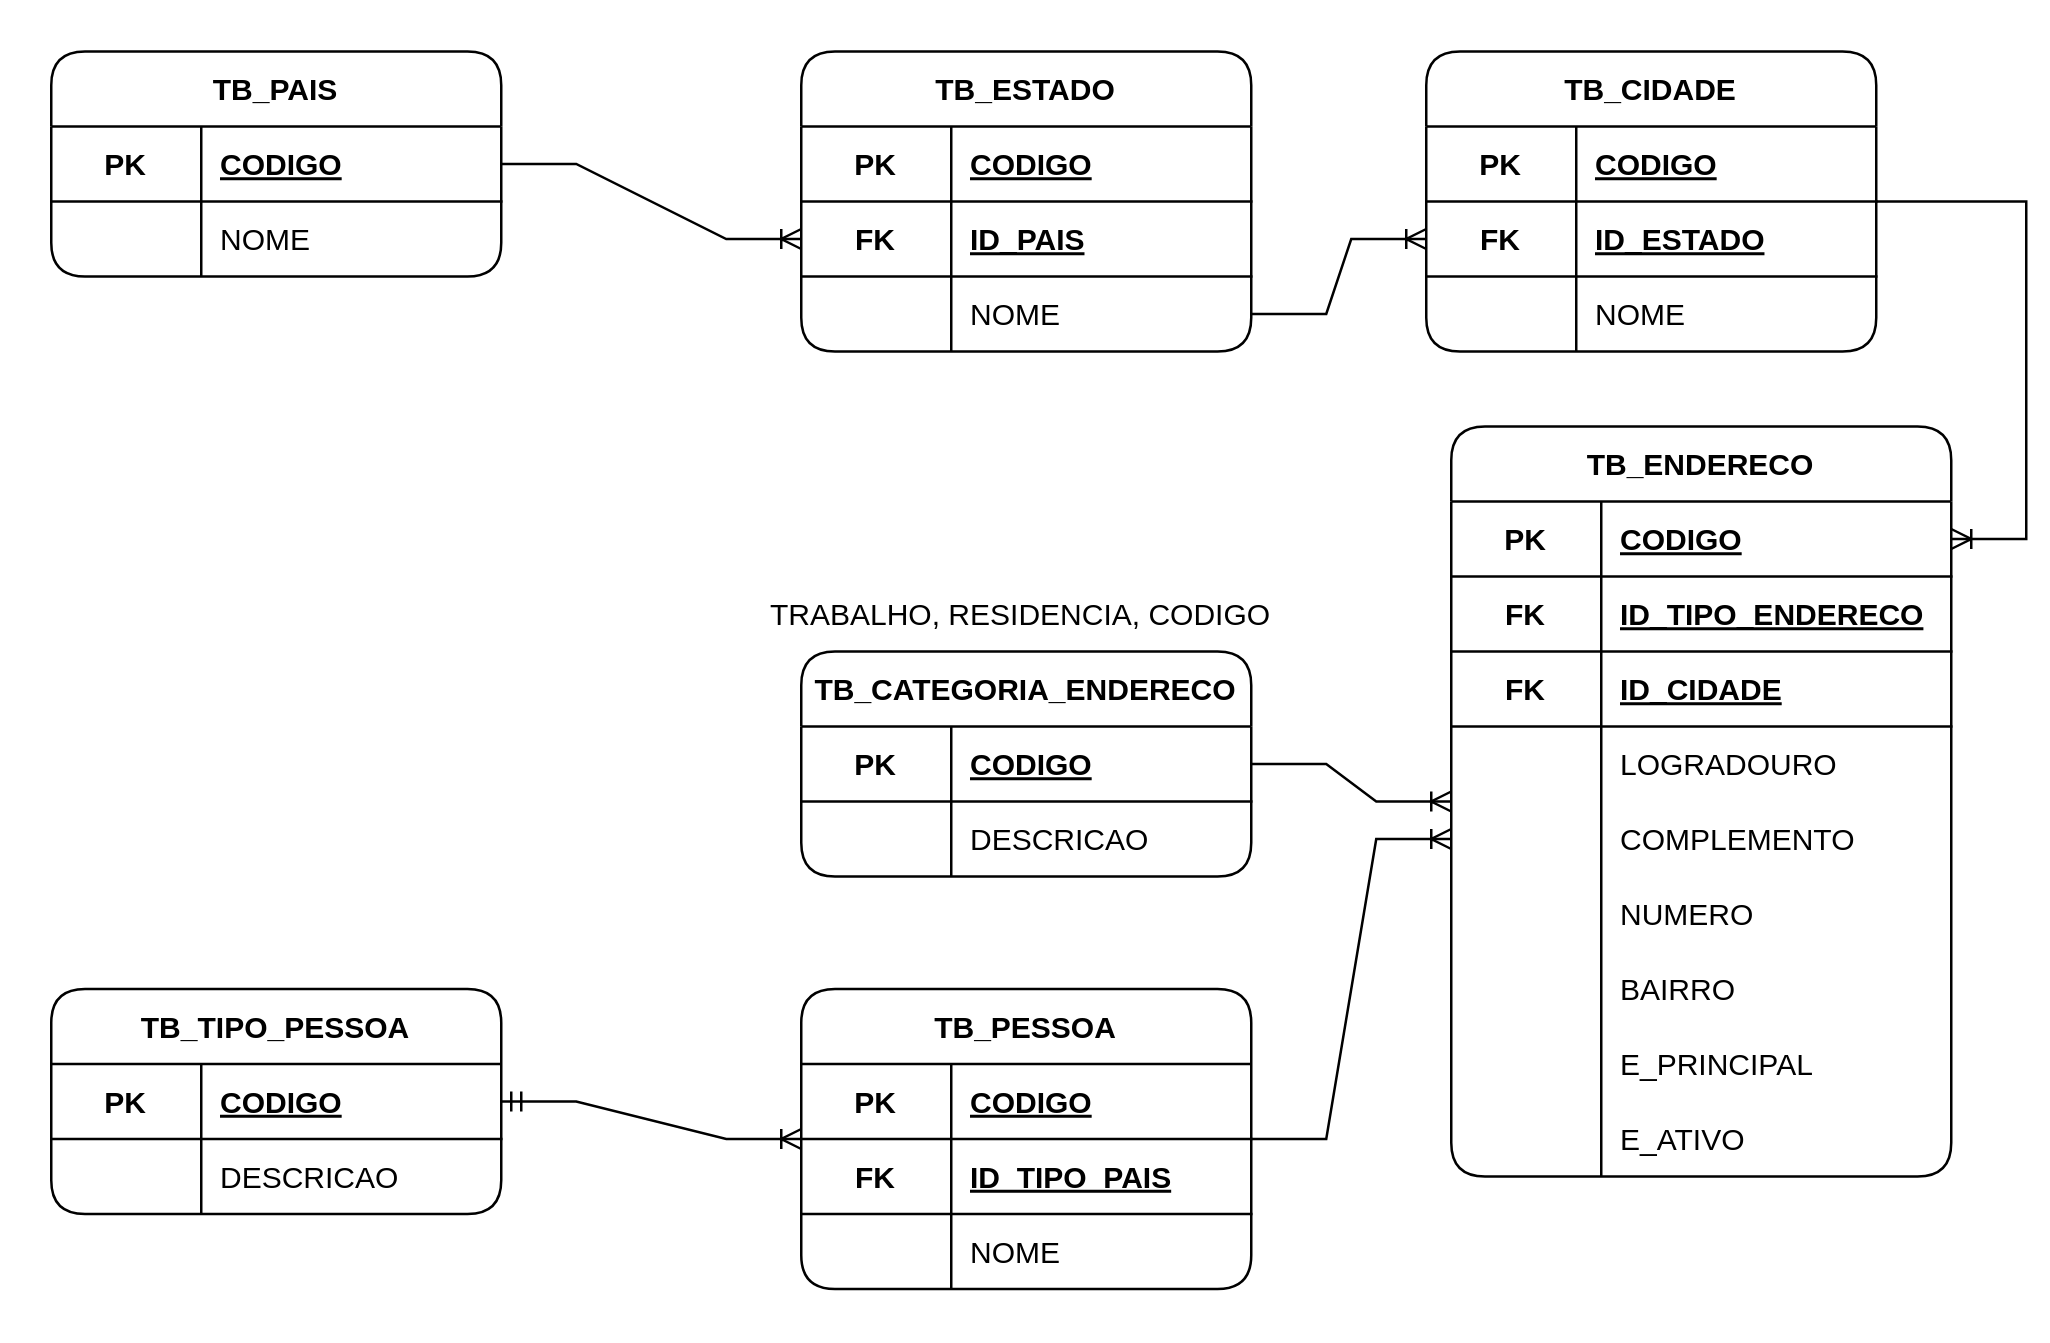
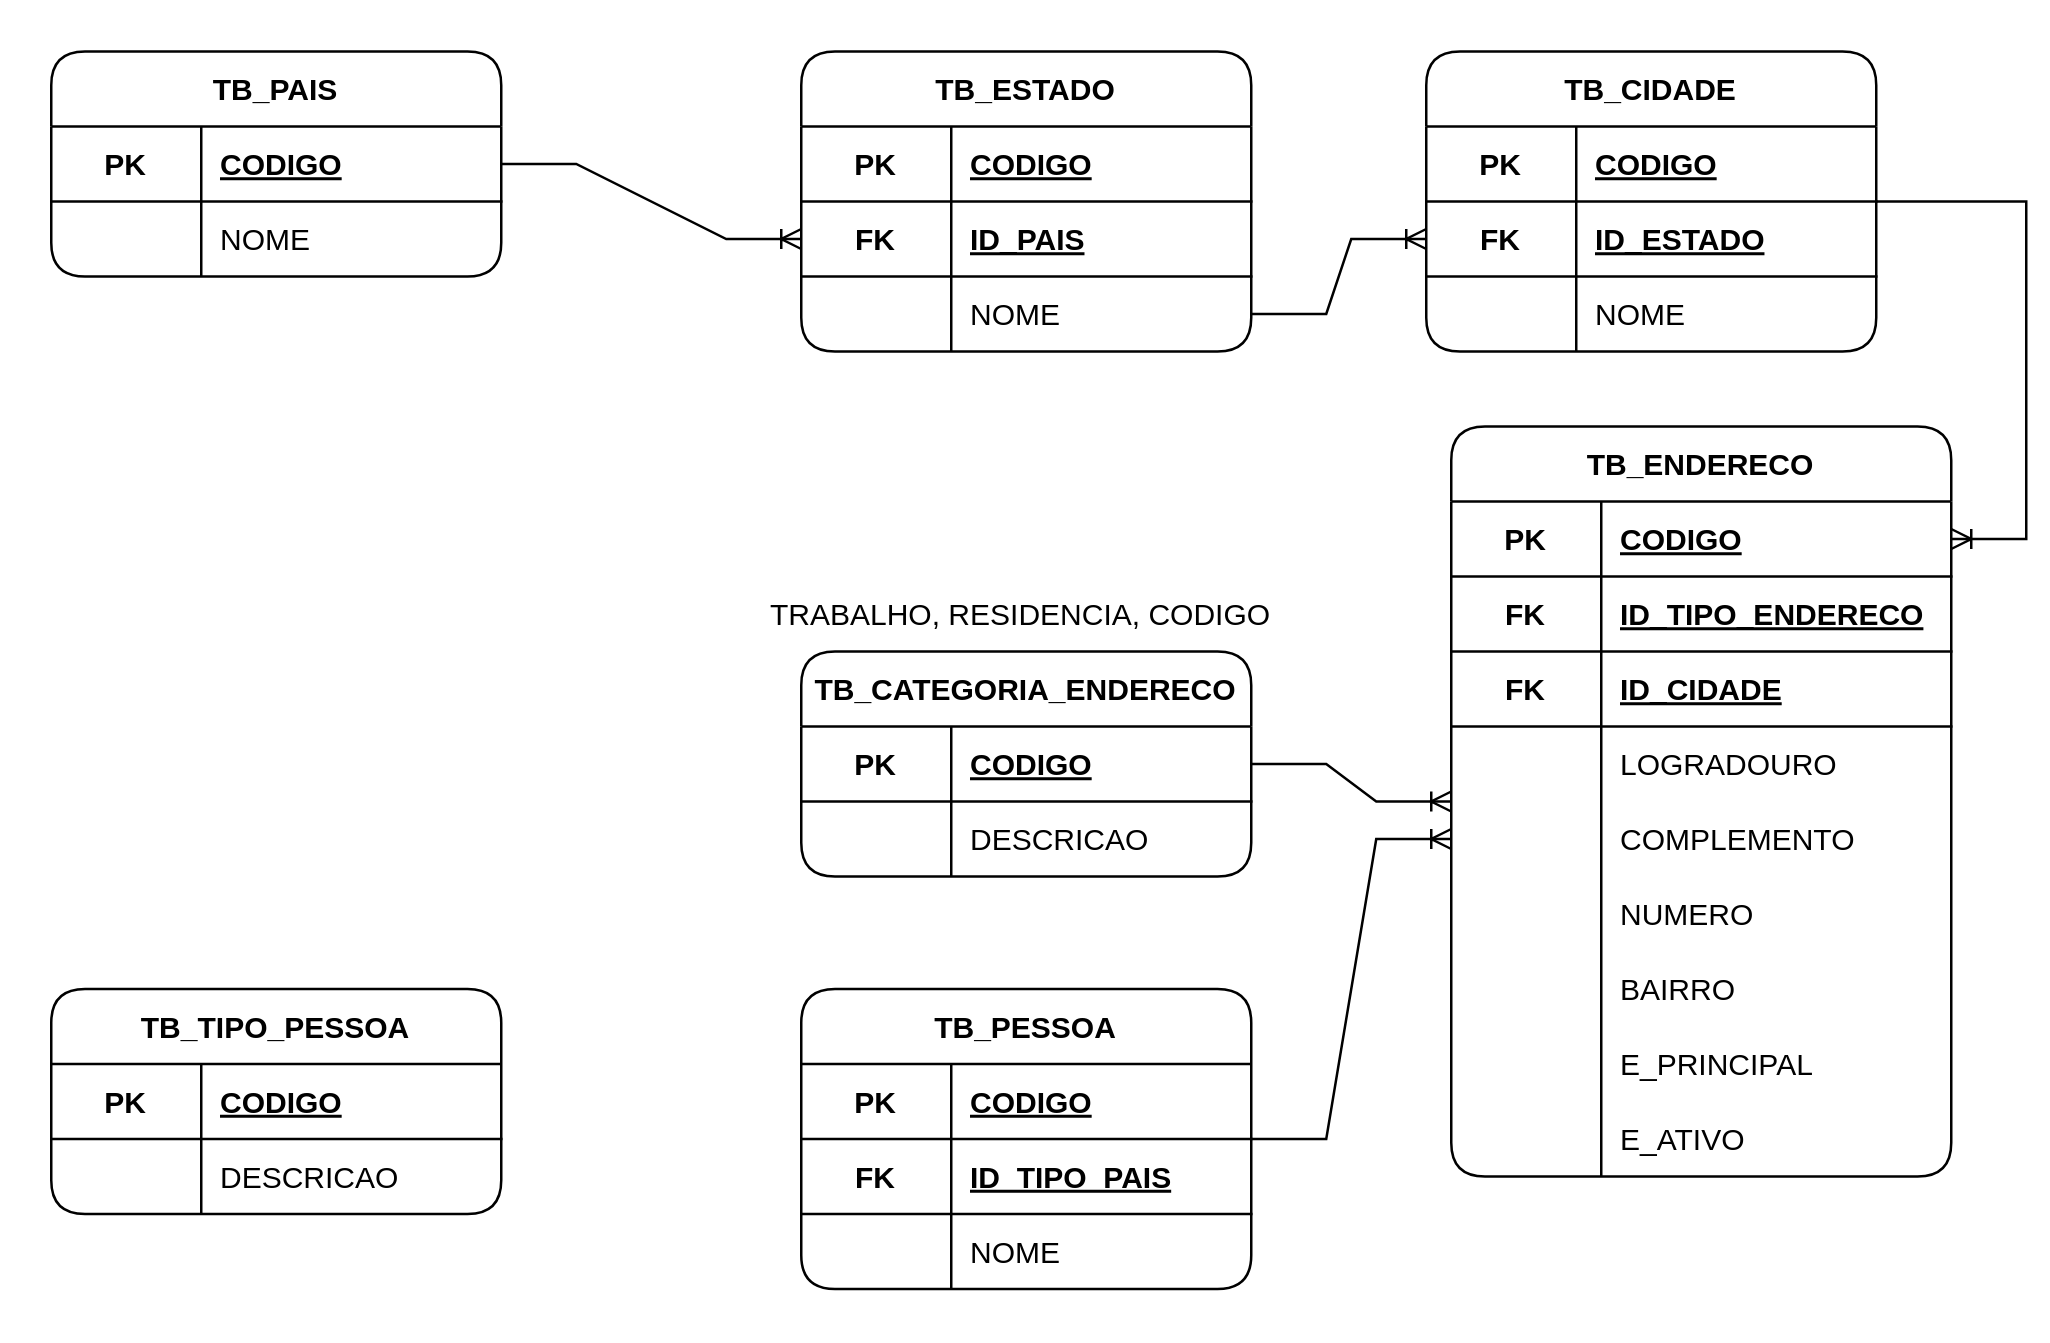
(653, 1120) -> none
